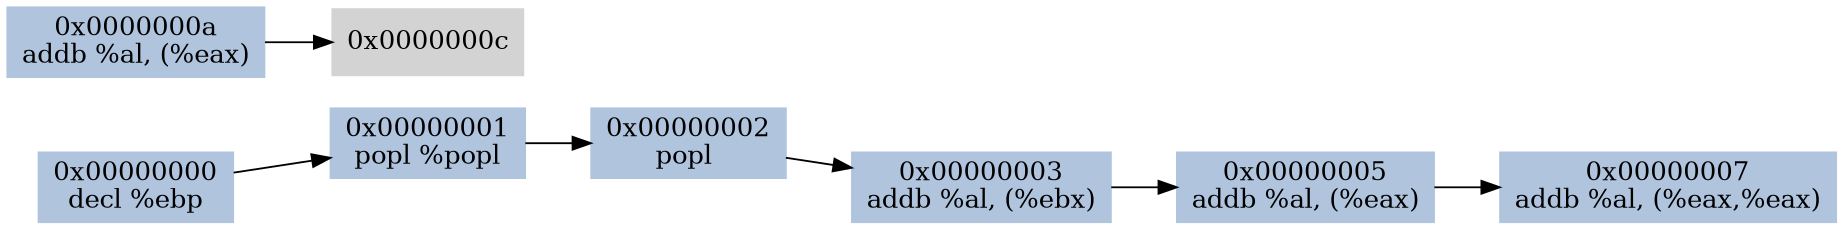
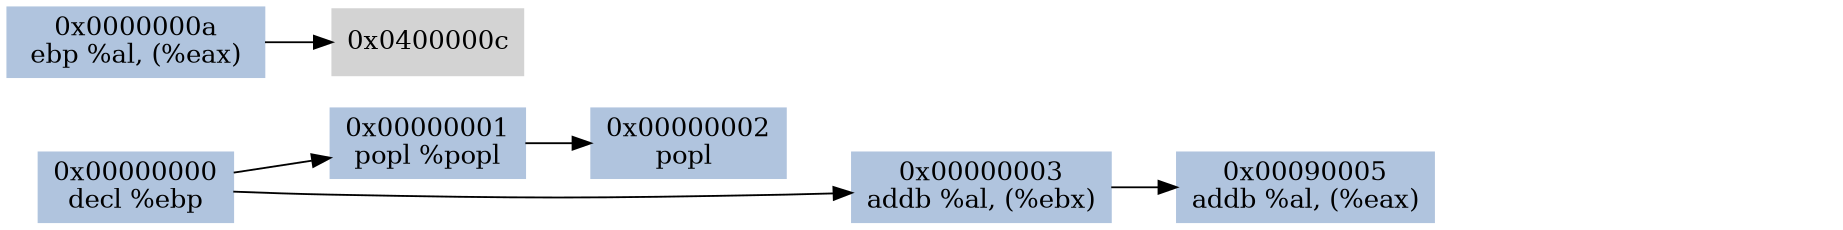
(136, 42) -> (136, 42)
(428, 42) -> (428, 42)
(810, 161) -> (533, 197)
(1305, 187) -> (1305, 187)
(1668, 187) -> none
